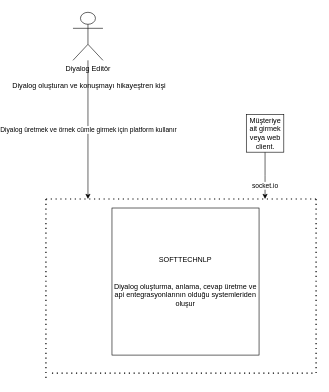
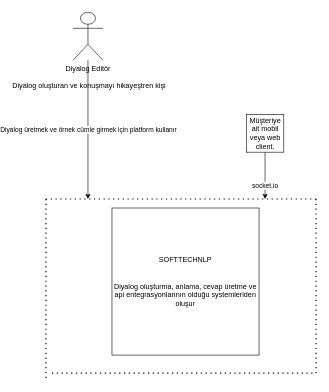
(265, 134) -> (265, 134)
